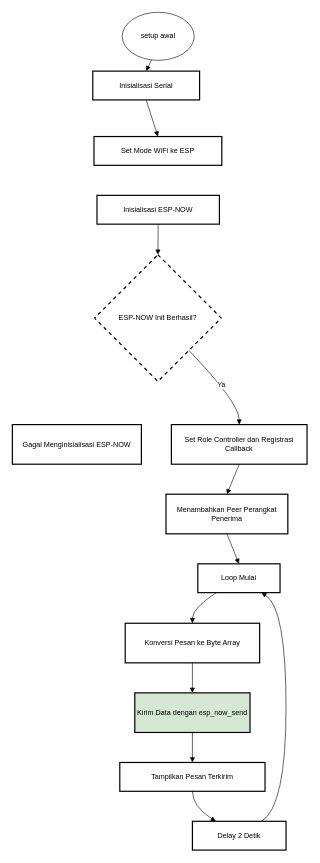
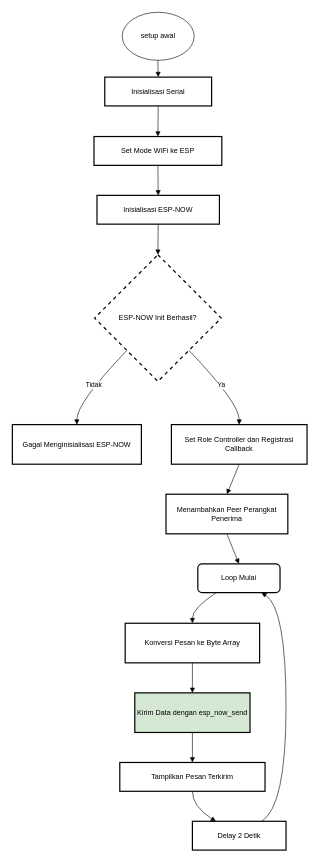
(146, 86) -> (158, 92)
none -> (158, 189)
none -> (96, 385)
(239, 578) -> (239, 578)
